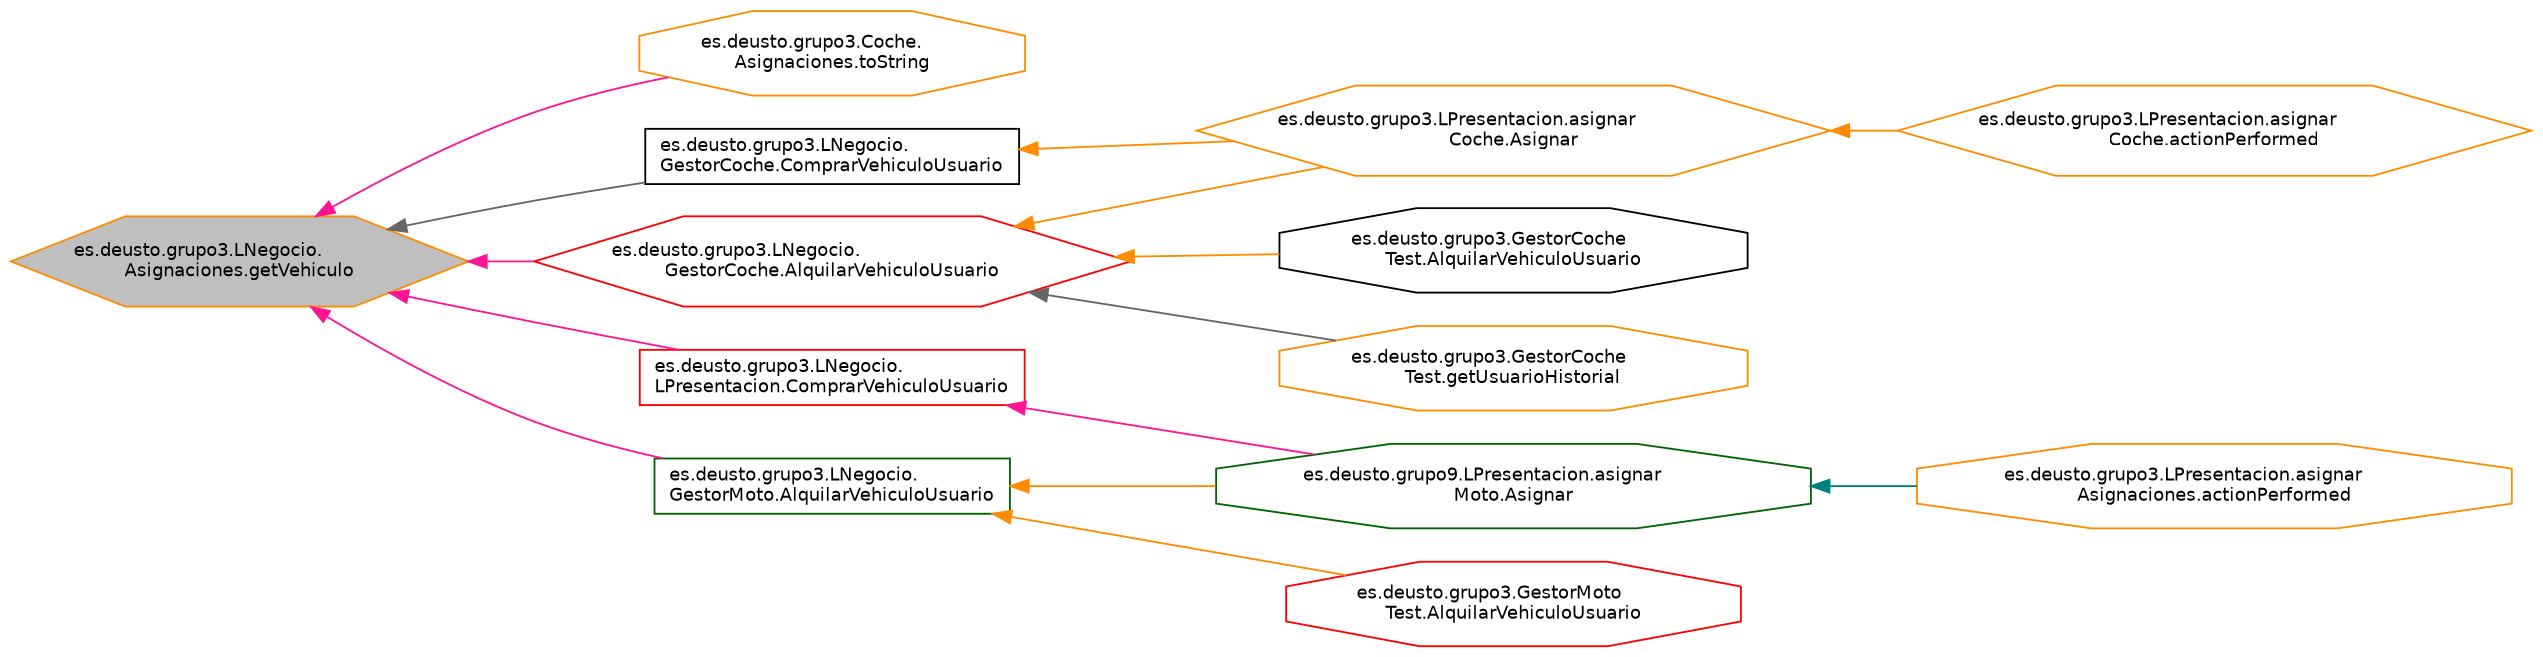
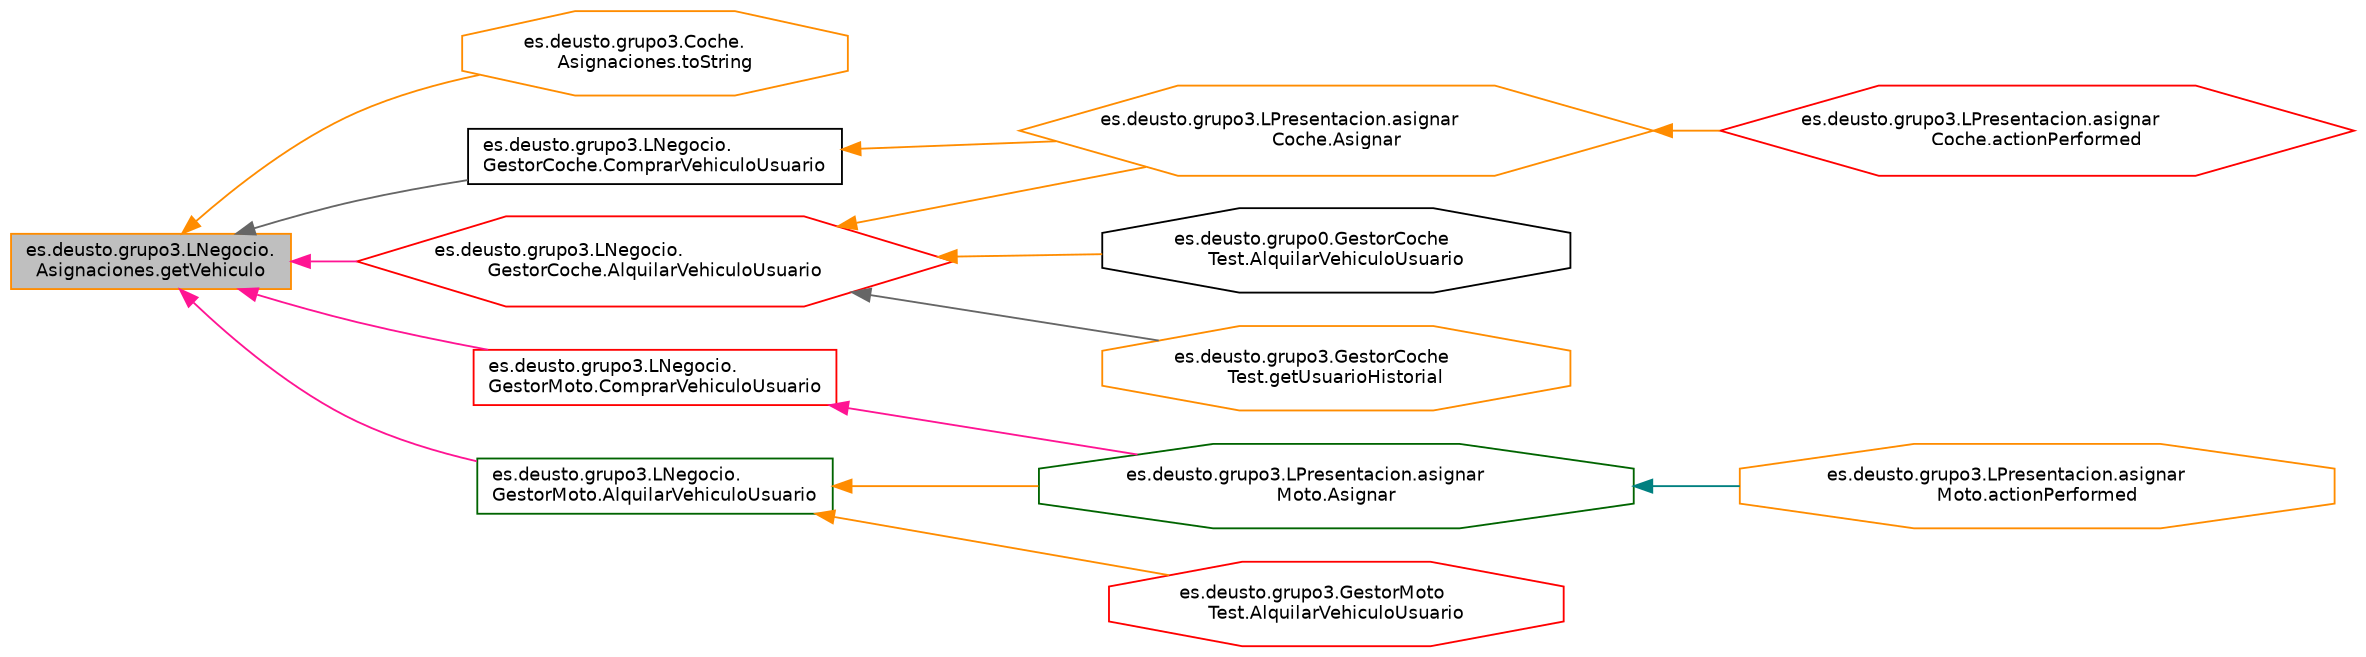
(495, 127) -> (327, 127)
(2214, 131) -> (2037, 131)
(1514, 250) -> (1336, 250)
(240, 261) -> (151, 261)
(832, 377) -> (655, 377)
(1514, 486) -> (1336, 486)
(2214, 486) -> (2037, 486)
